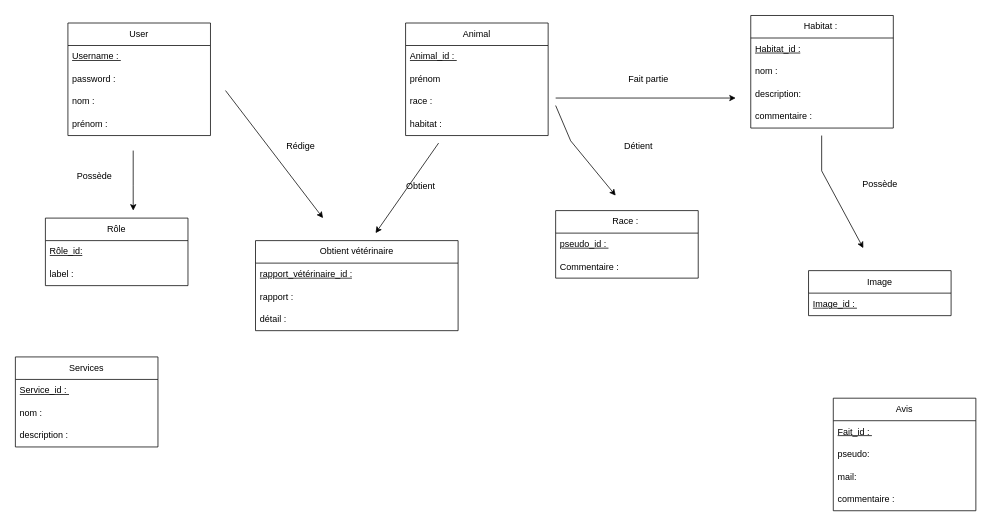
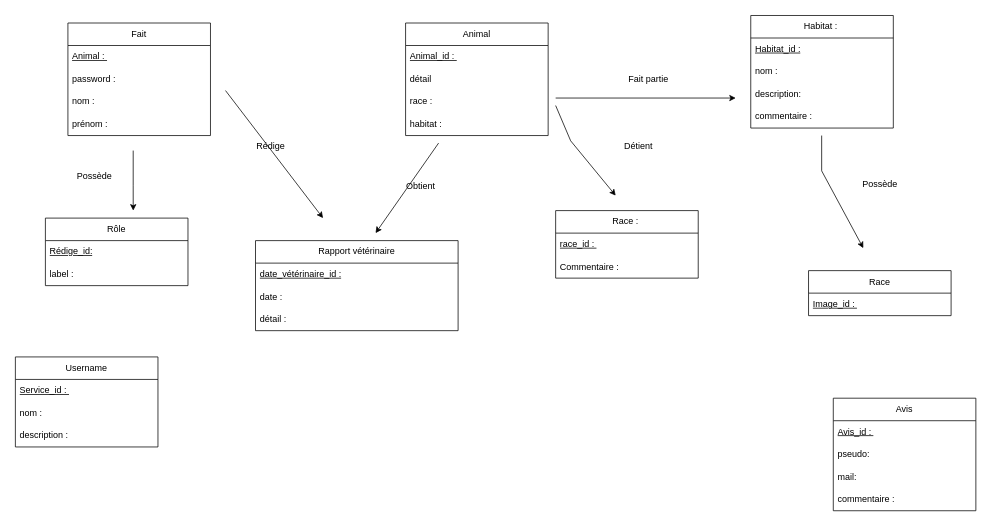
(139, 34) -> (139, 34)
(95, 57) -> (88, 57)
(425, 79) -> (423, 79)
(300, 147) -> (270, 147)
(584, 244) -> (579, 244)
(67, 252) -> (72, 252)
(357, 252) -> (357, 252)
(315, 274) -> (307, 274)
(879, 282) -> (879, 282)
(280, 297) -> (273, 297)
(87, 368) -> (87, 368)
(855, 432) -> (855, 432)
